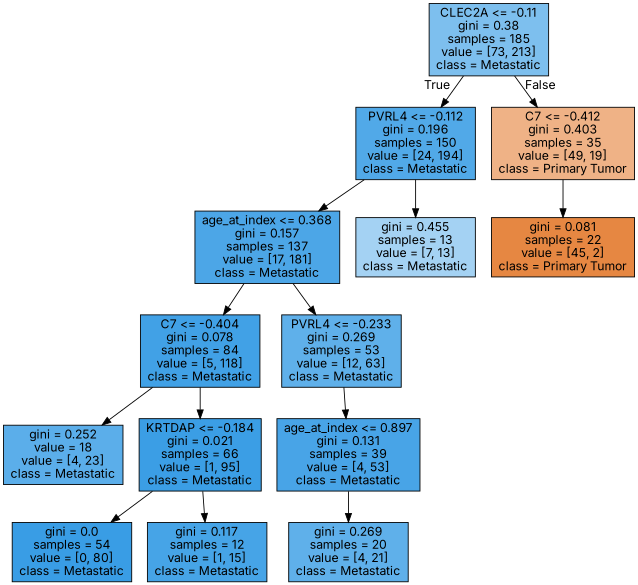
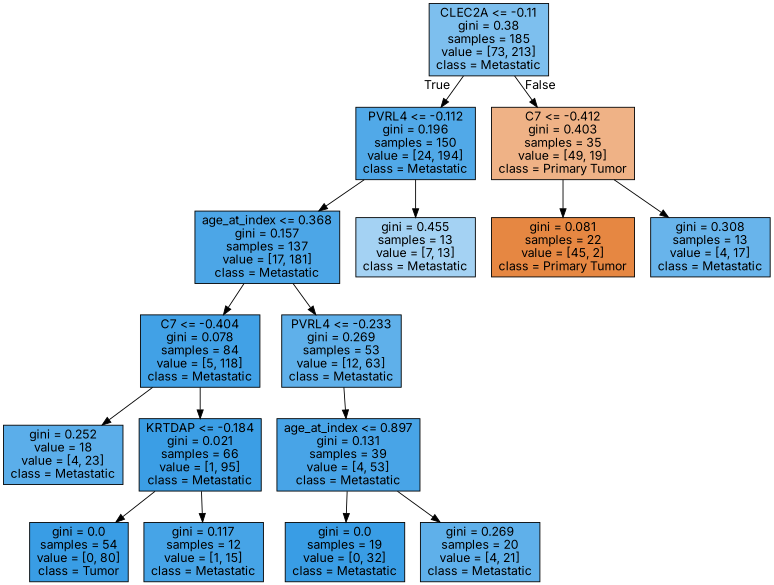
none -> (710, 247)
(72, 552) -> (79, 552)
none -> (345, 552)
